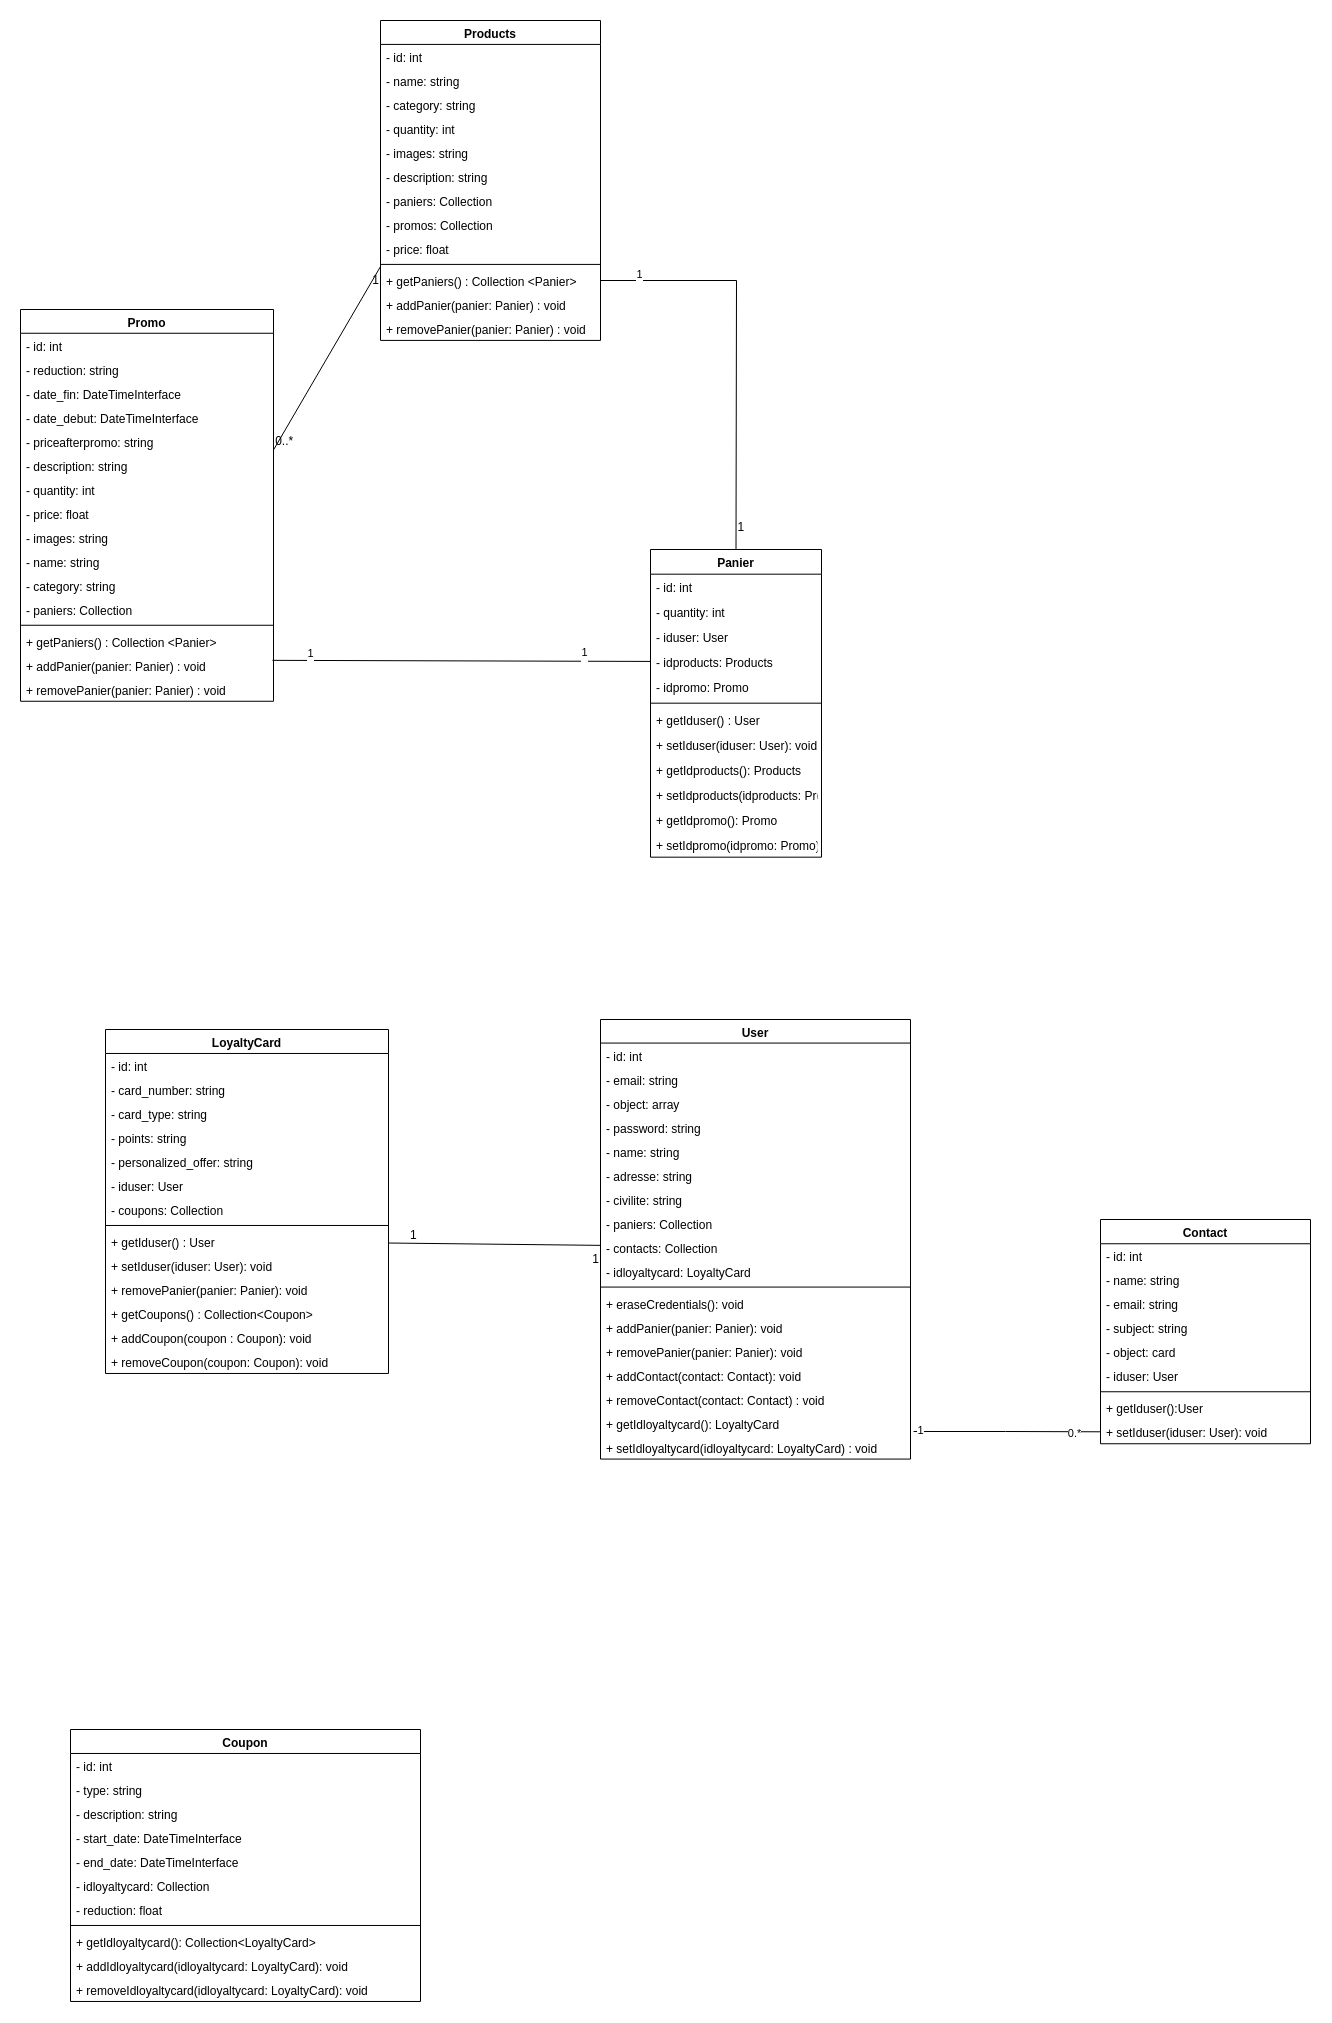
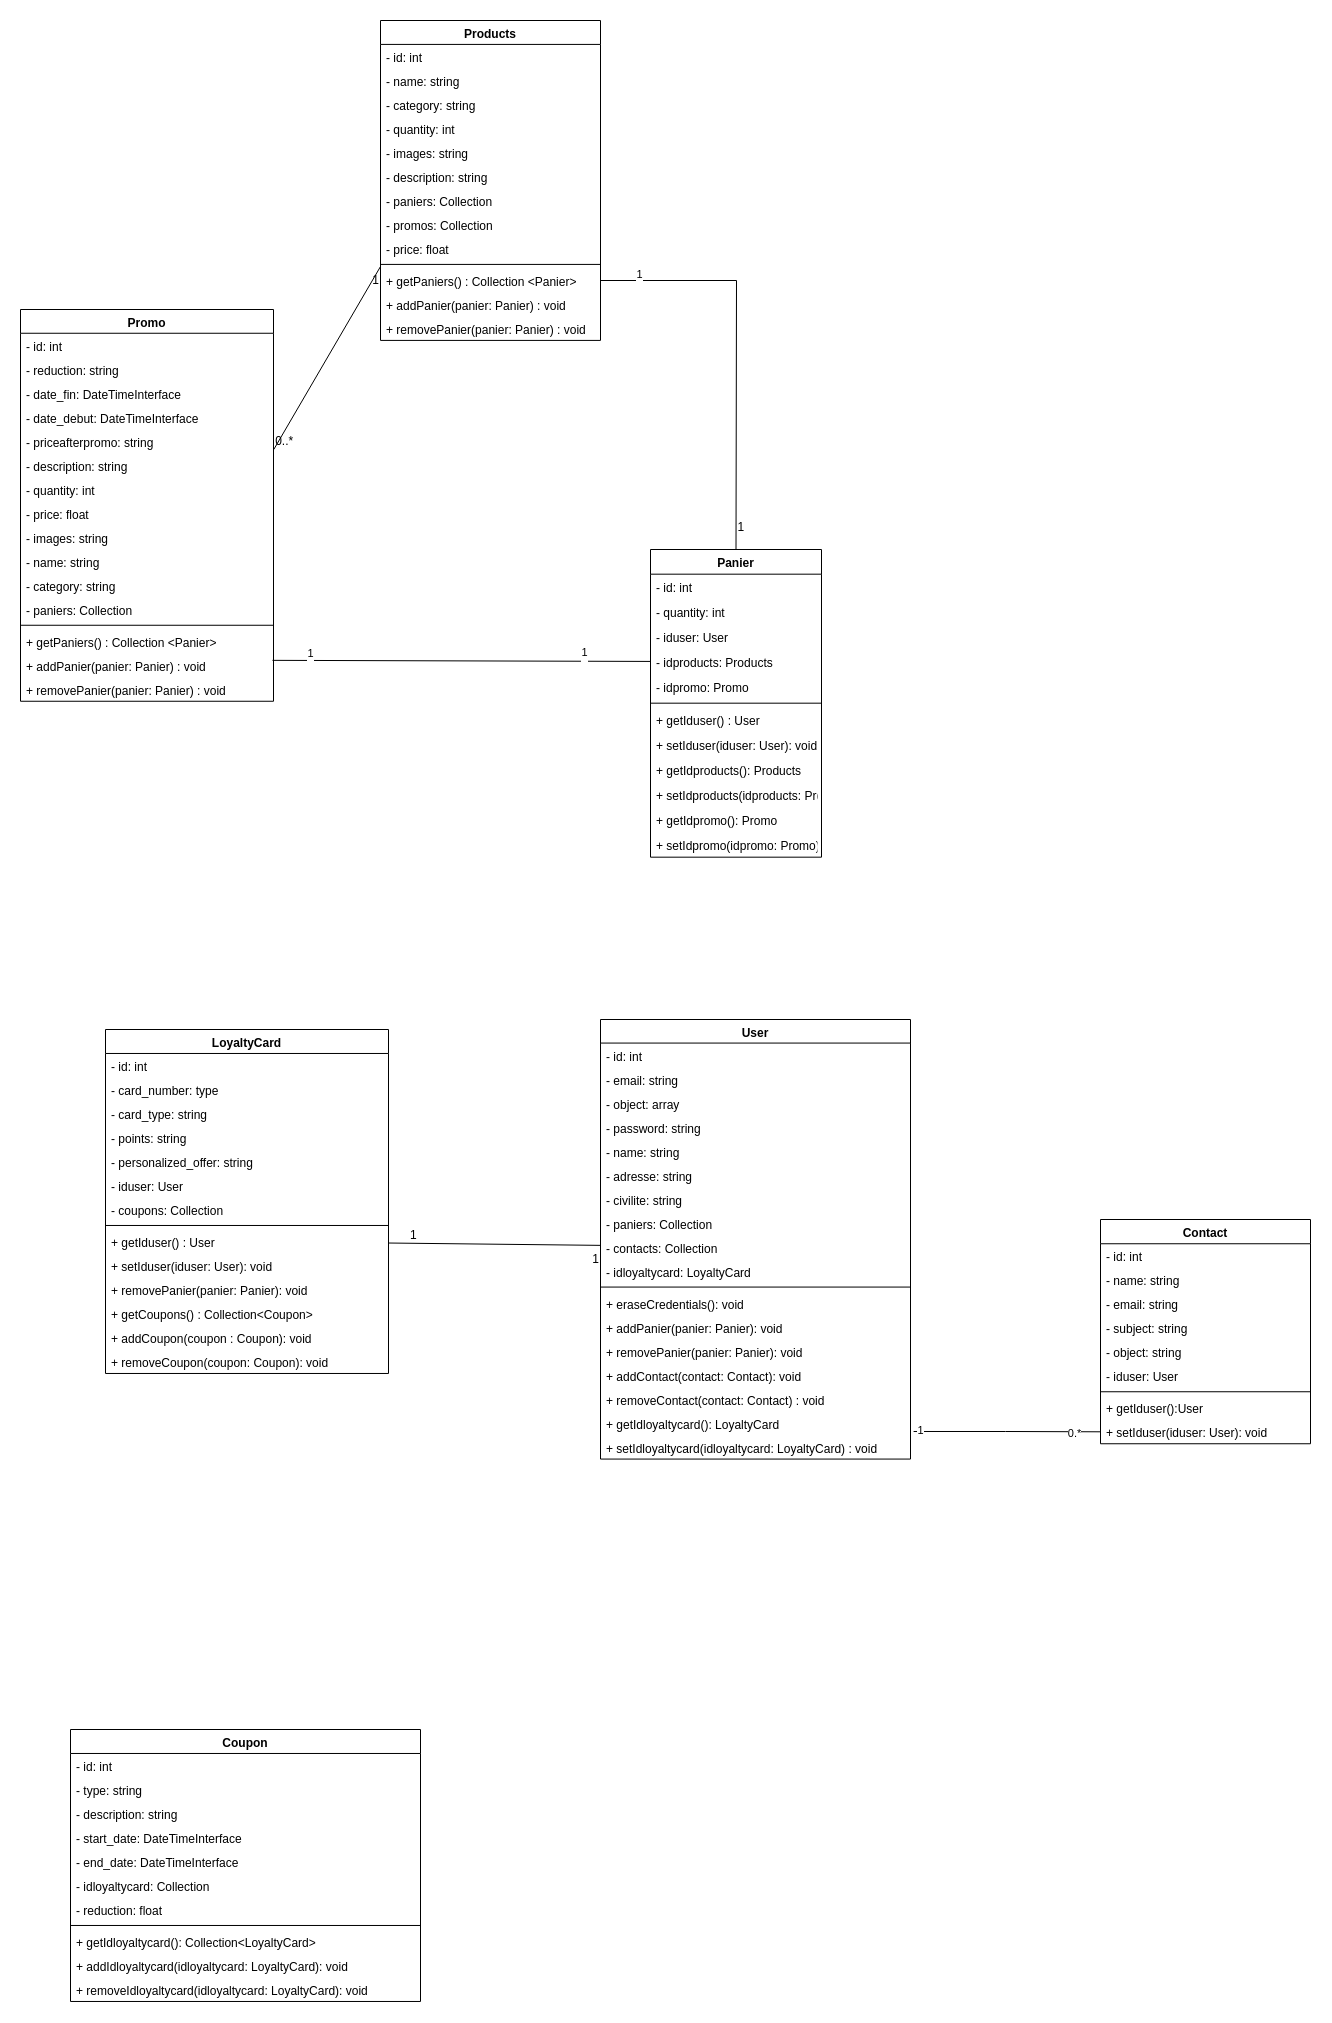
(175, 1091) -> (170, 1091)
(1148, 1353) -> (1154, 1353)
